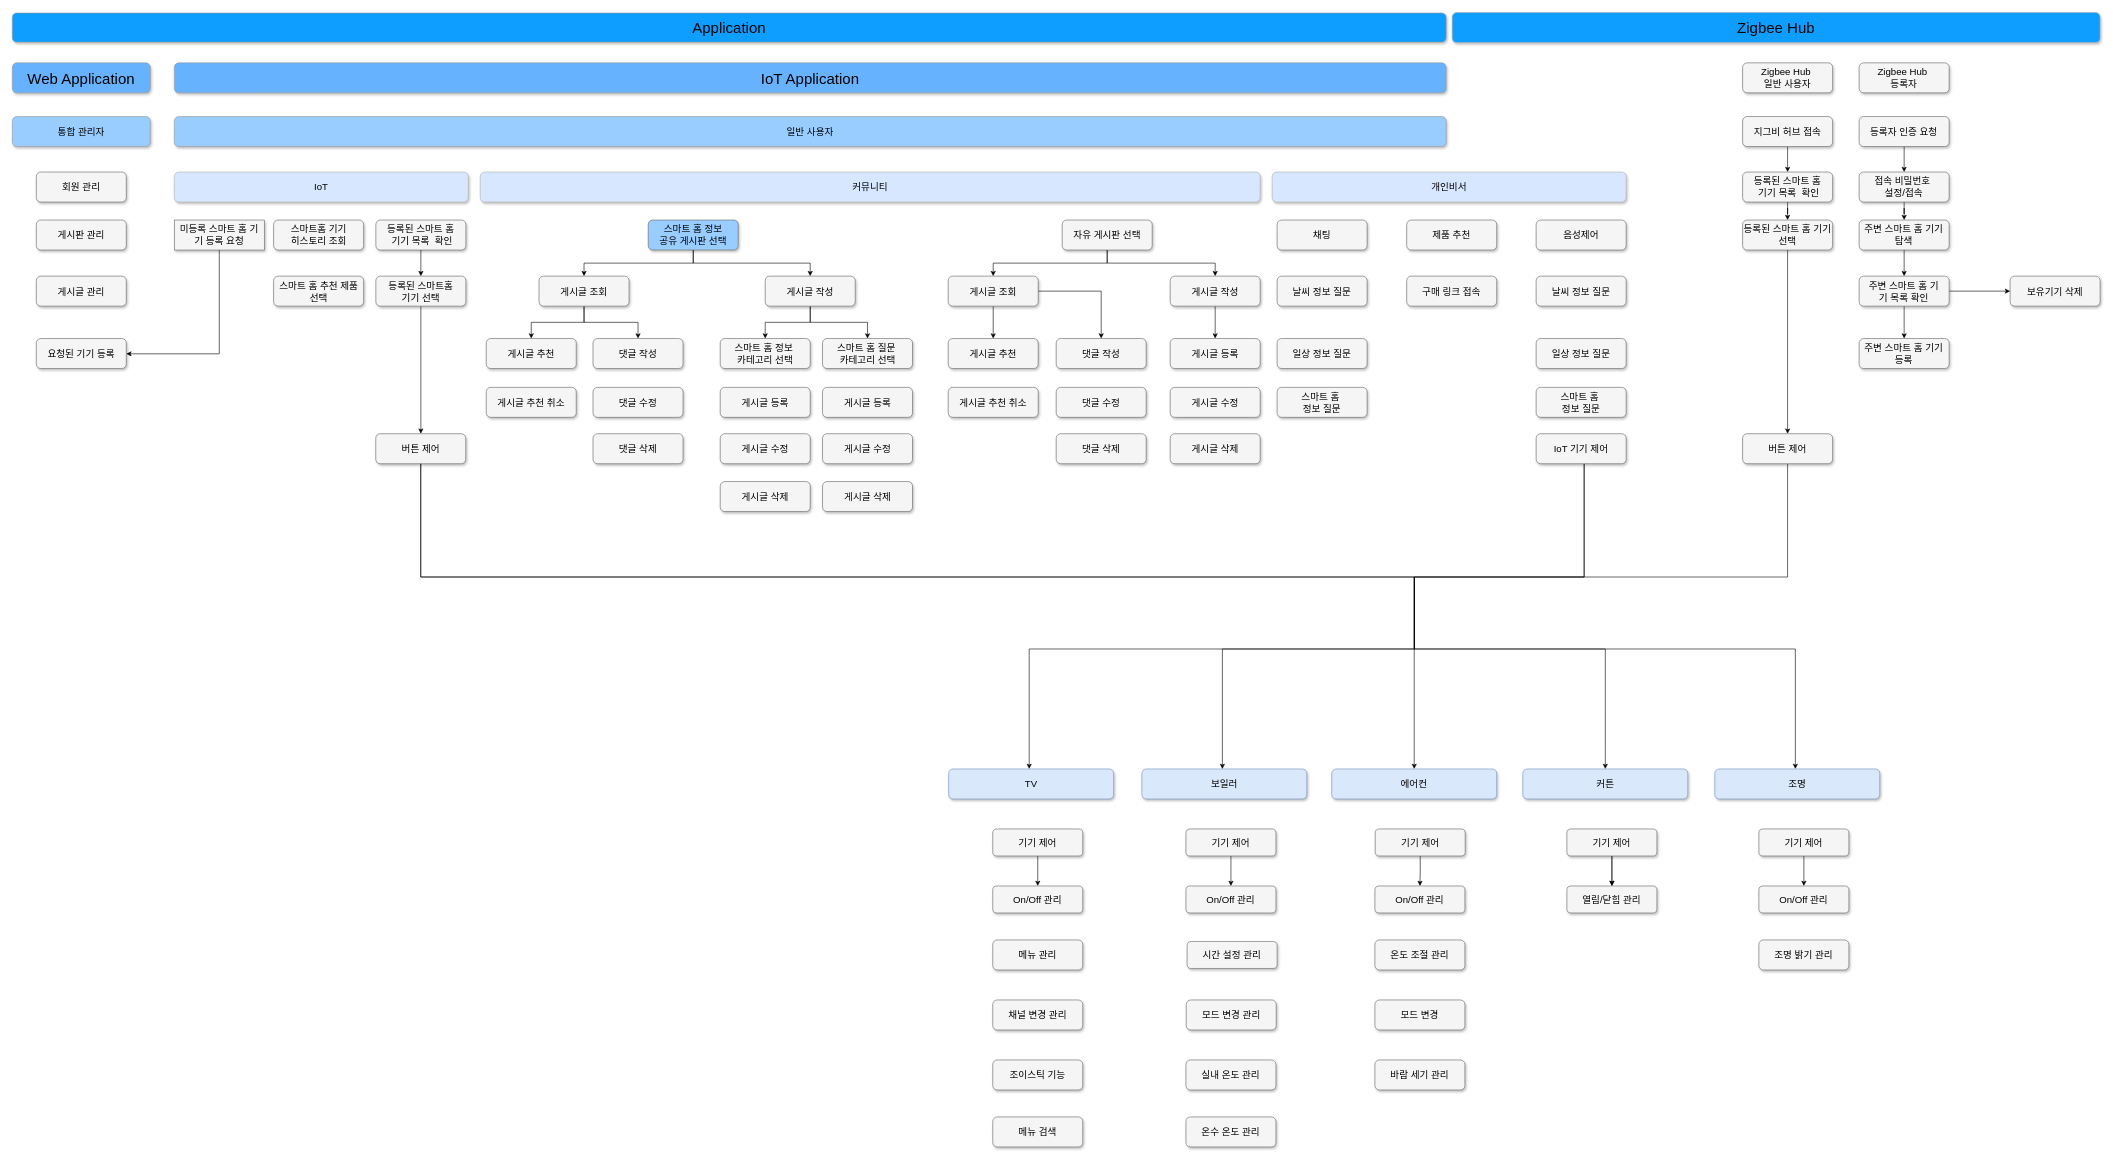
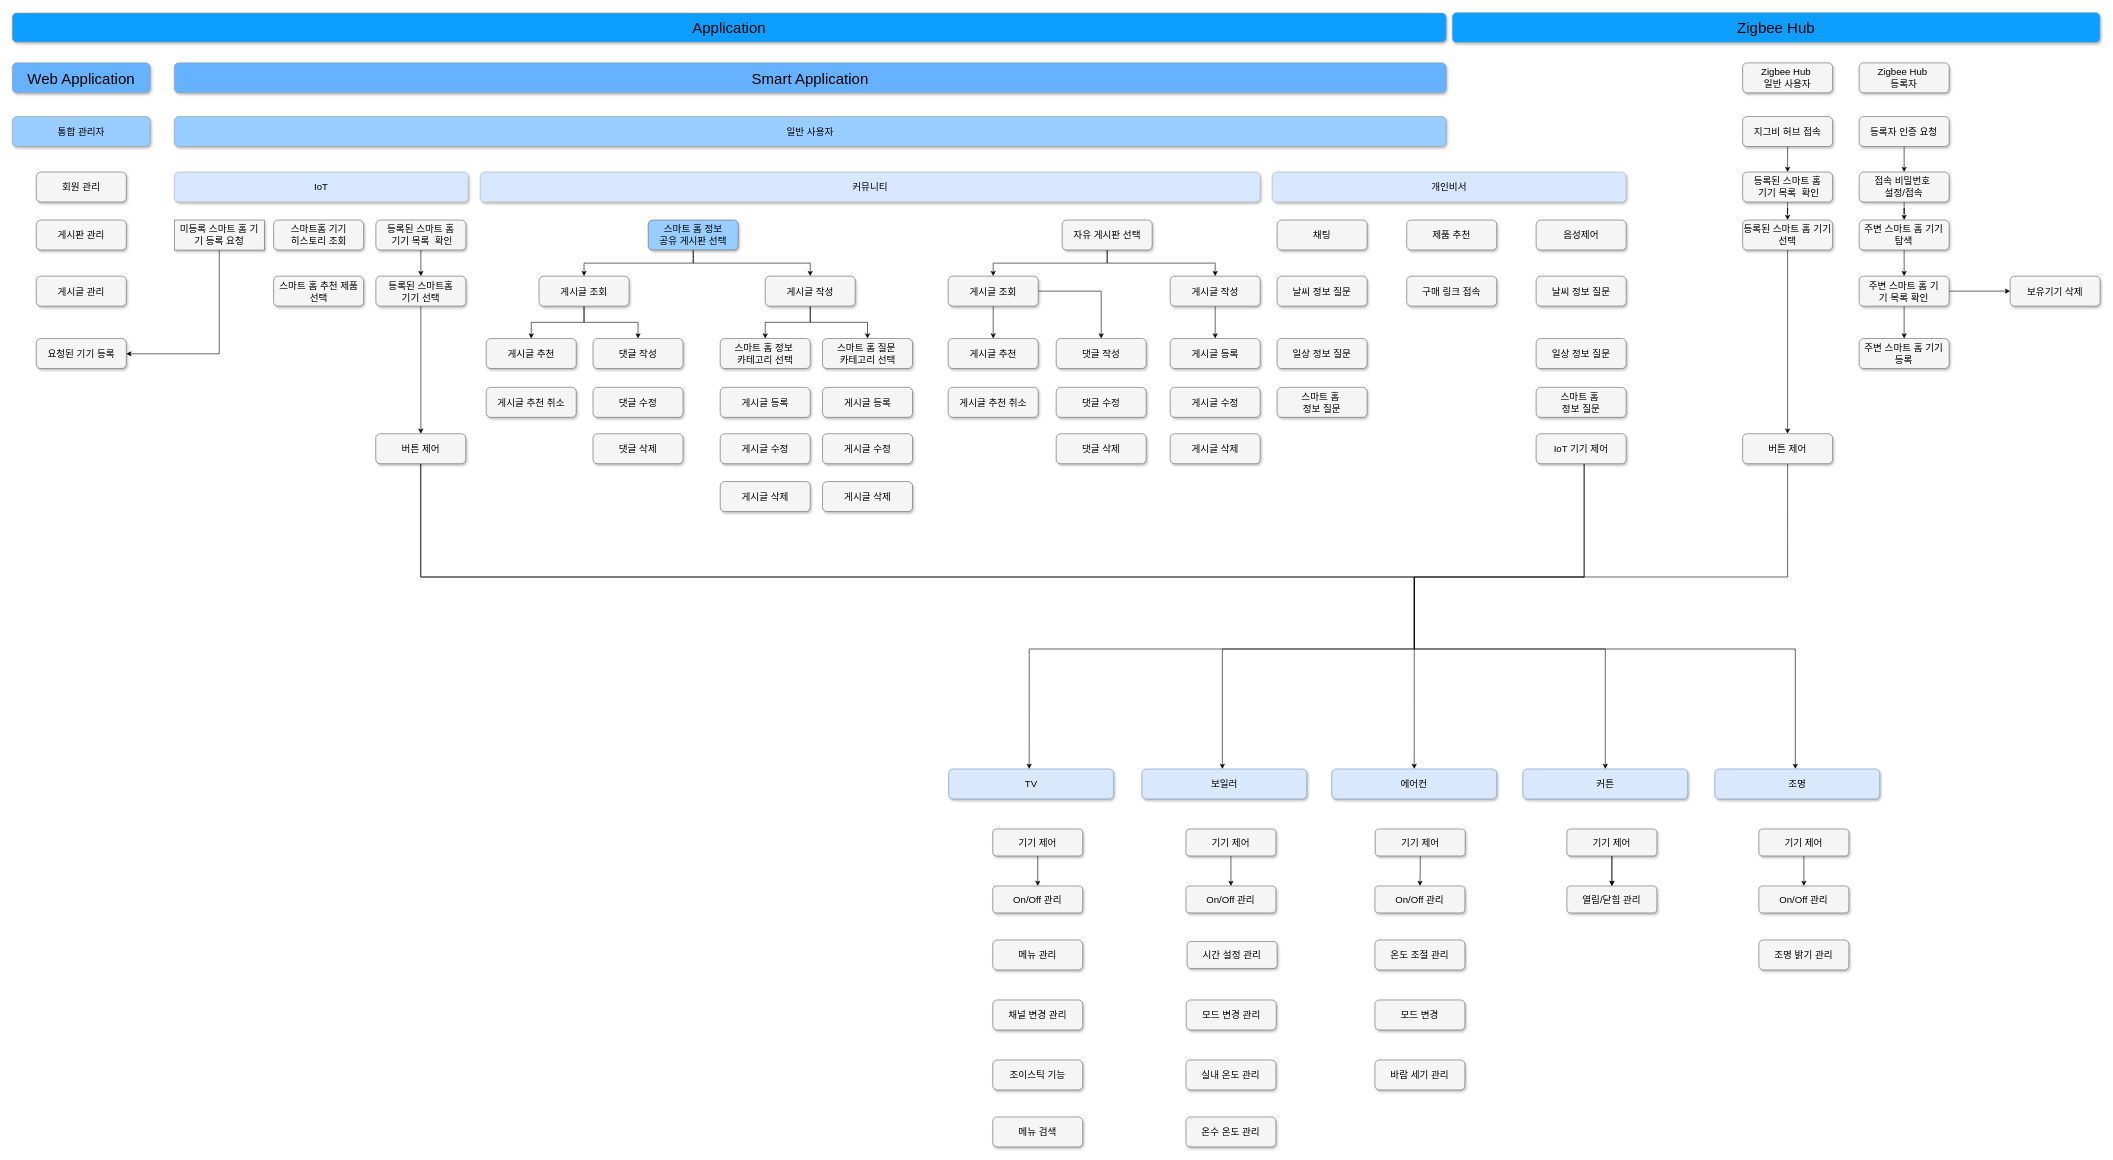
(810, 78) -> (810, 78)
